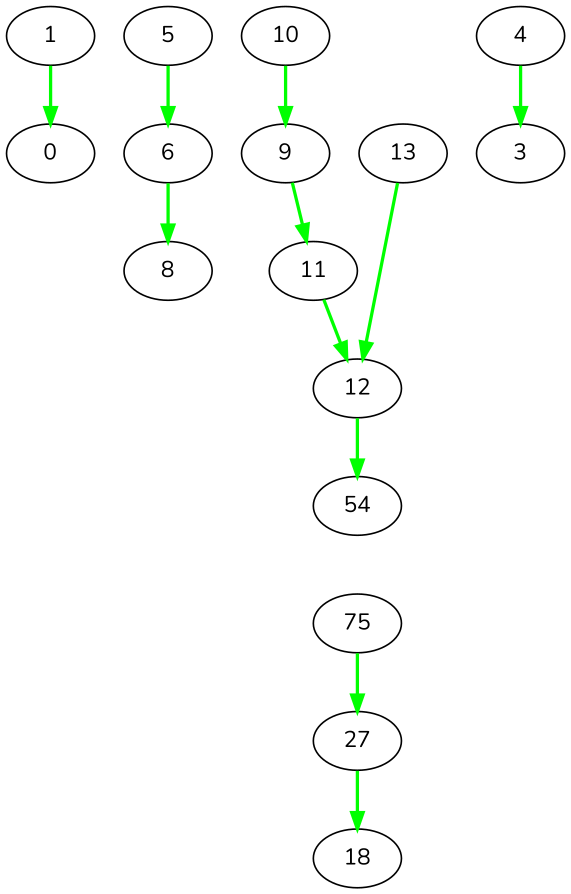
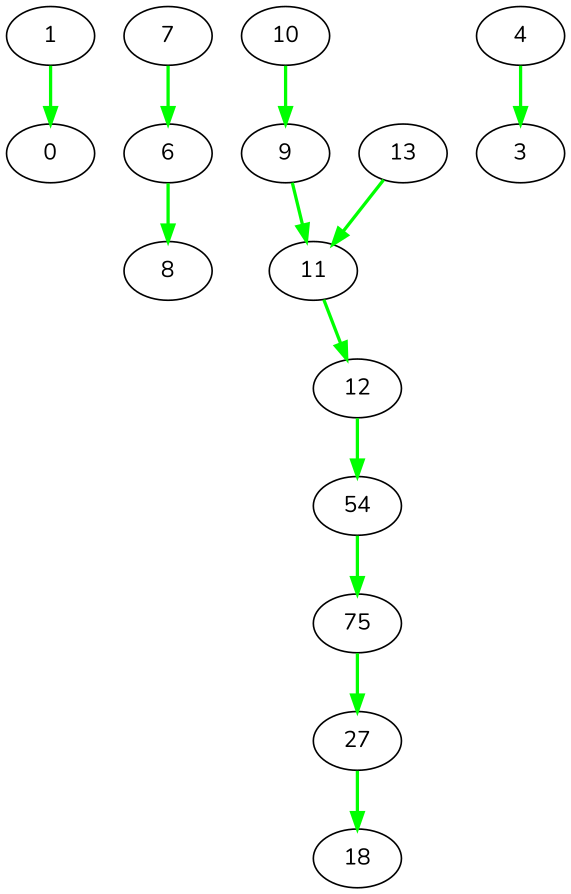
(168, 36) -> (168, 36)
(382, 263) -> (363, 206)
none -> (357, 557)
